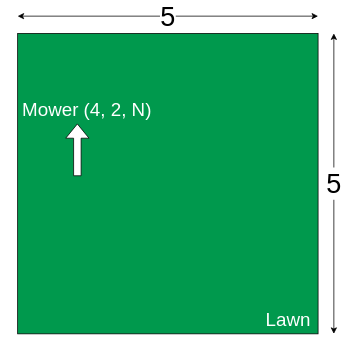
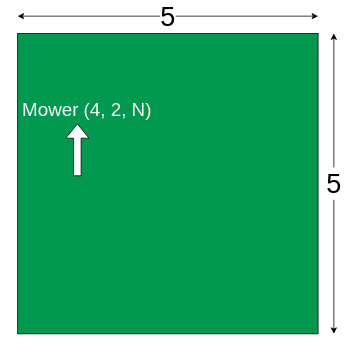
(288, 318) -> none
